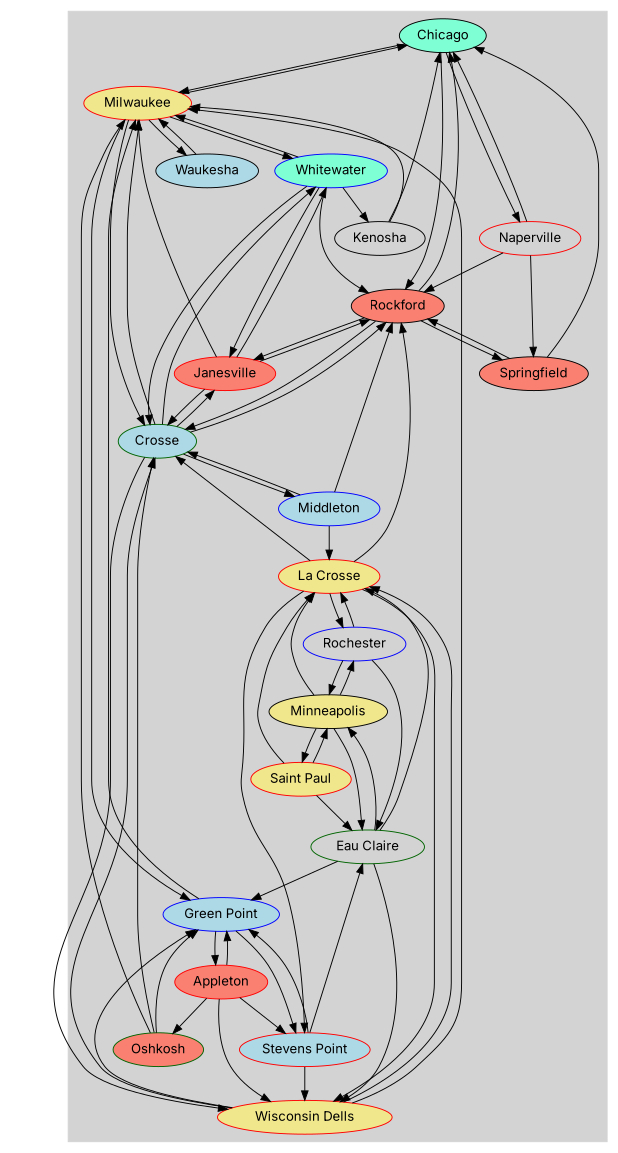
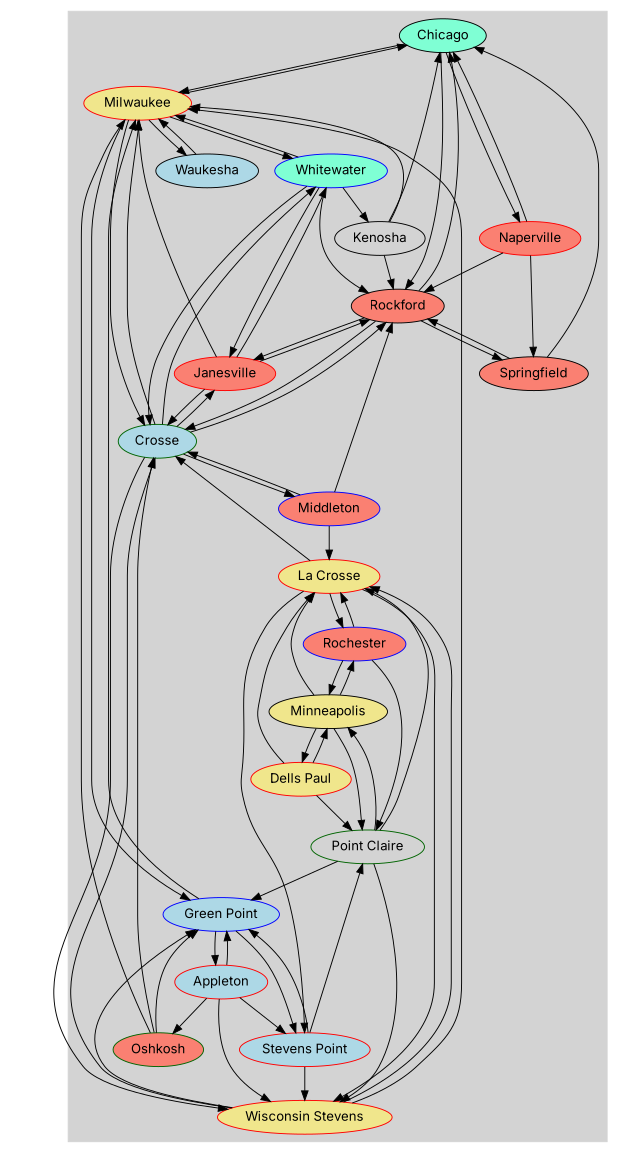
(530, 238) -> (530, 238)
(408, 455) -> (388, 268)
(329, 509) -> (329, 509)
(355, 644) -> (355, 644)
(301, 779) -> (301, 779)
(368, 847) -> (368, 847)
(221, 982) -> (221, 982)
(305, 1117) -> (305, 1117)
